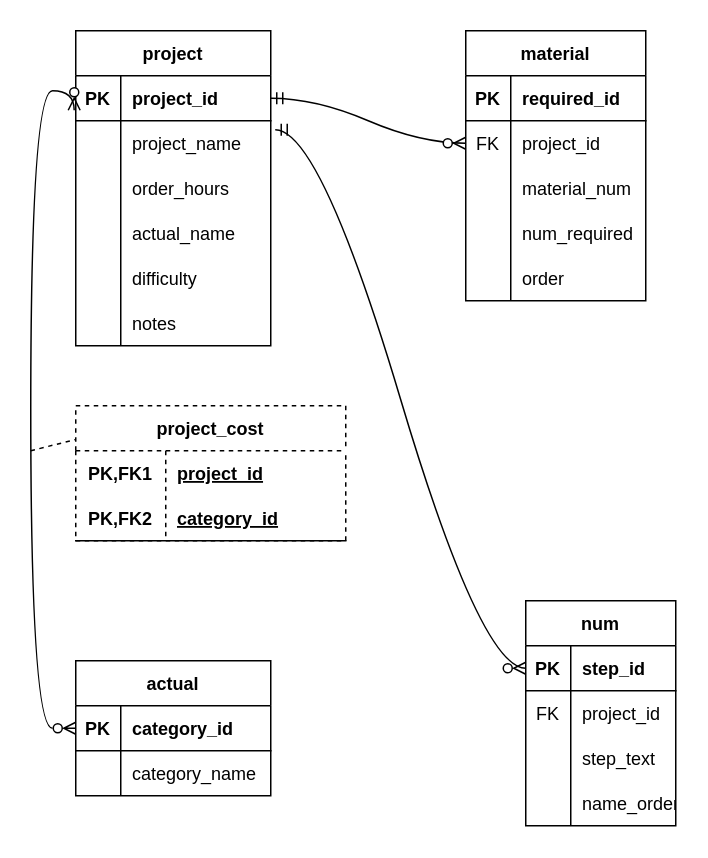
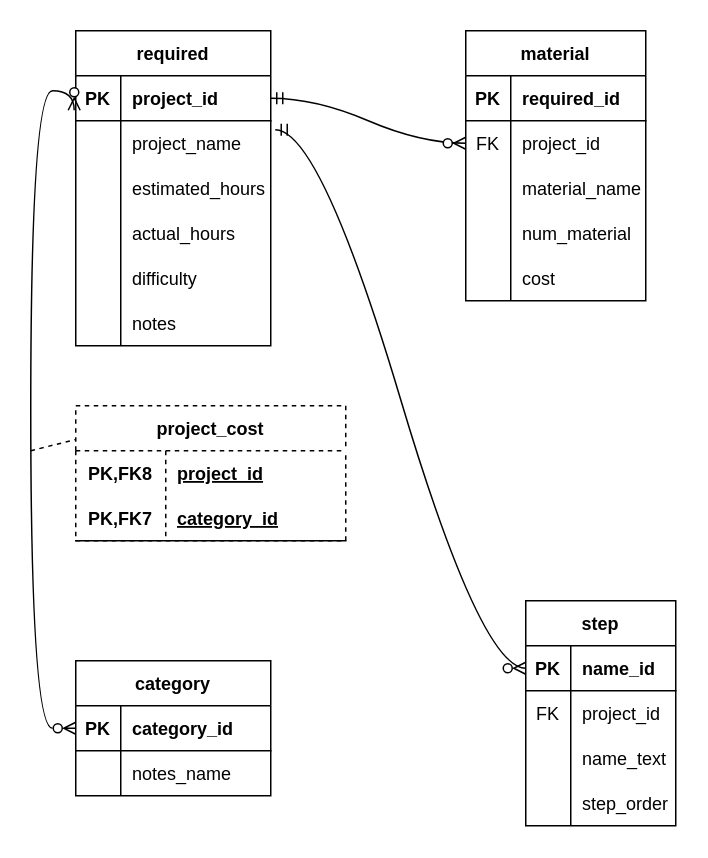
(173, 54) -> (173, 54)
(187, 189) -> (205, 189)
(578, 189) -> (583, 189)
(185, 234) -> (190, 234)
(580, 234) -> (578, 234)
(547, 279) -> (542, 279)
(120, 474) -> (120, 474)
(120, 519) -> (120, 519)
(600, 624) -> (600, 624)
(615, 669) -> (615, 669)
(173, 684) -> (173, 684)
(627, 759) -> (627, 759)
(198, 774) -> (182, 774)
(632, 804) -> (632, 804)
